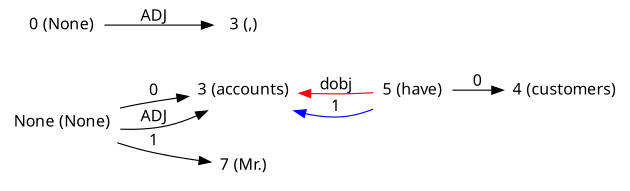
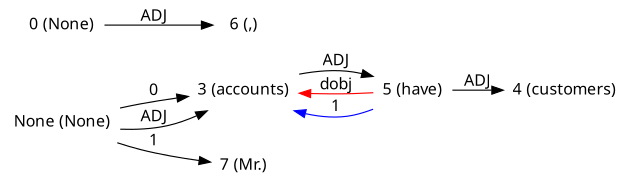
(244, 25) -> (244, 25)
none -> (331, 71)
(478, 82) -> (478, 82)
